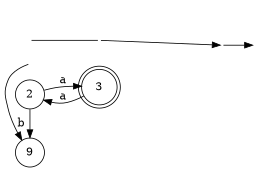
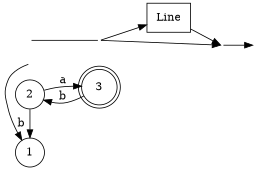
none -> (169, 18)
(63, 96) -> (63, 96)
(30, 153) -> (30, 153)
